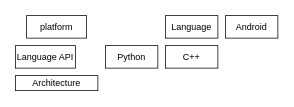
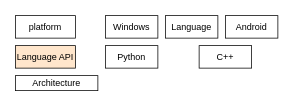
(57, 27) -> (45, 27)
none -> (132, 27)
(45, 57) -> (45, 57)
(192, 57) -> (225, 57)
